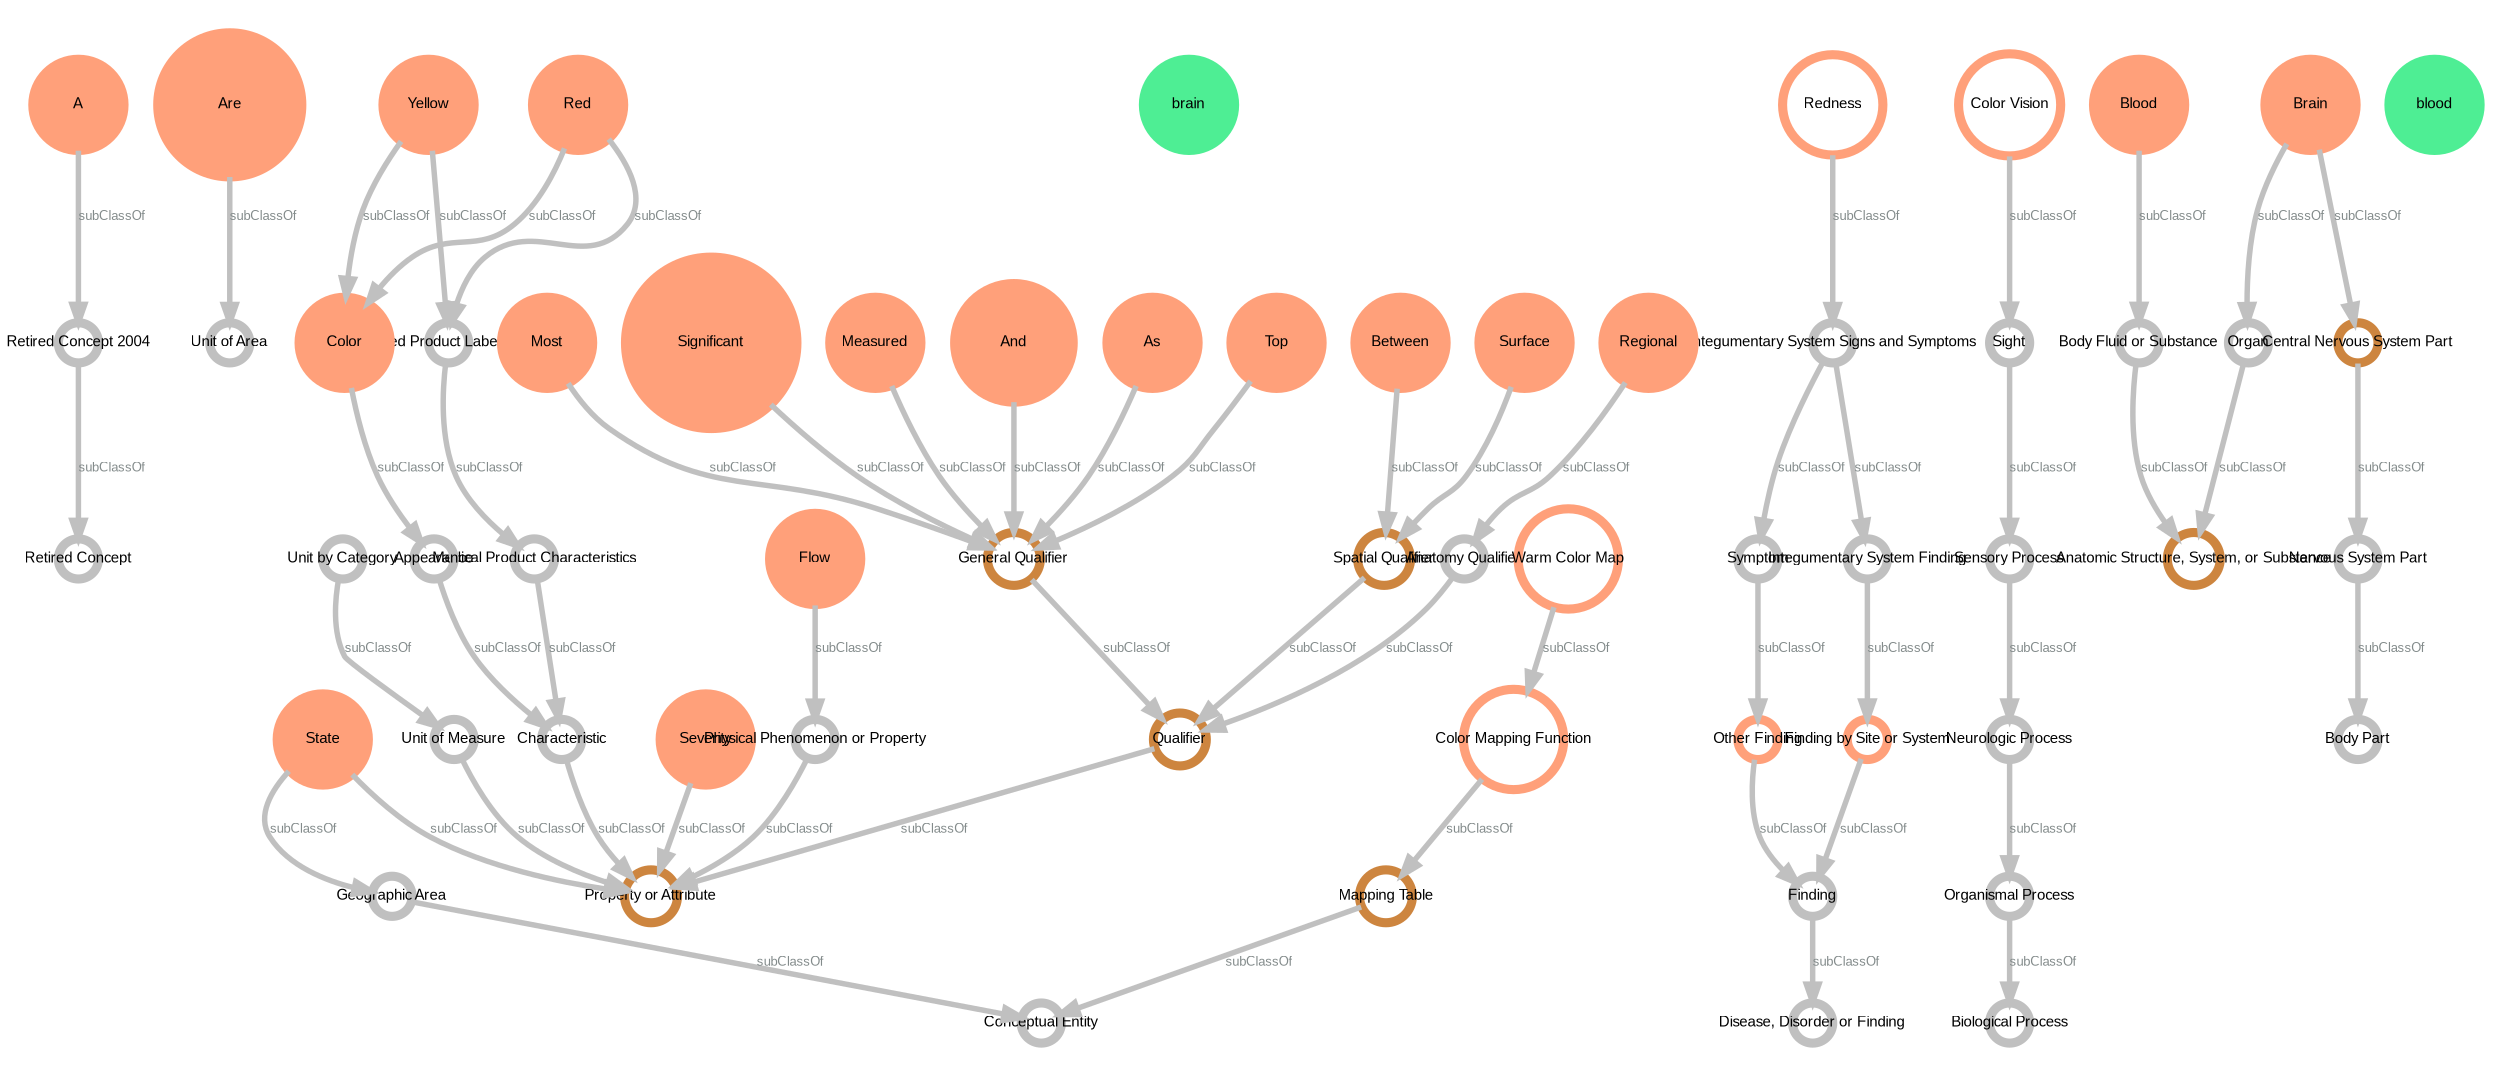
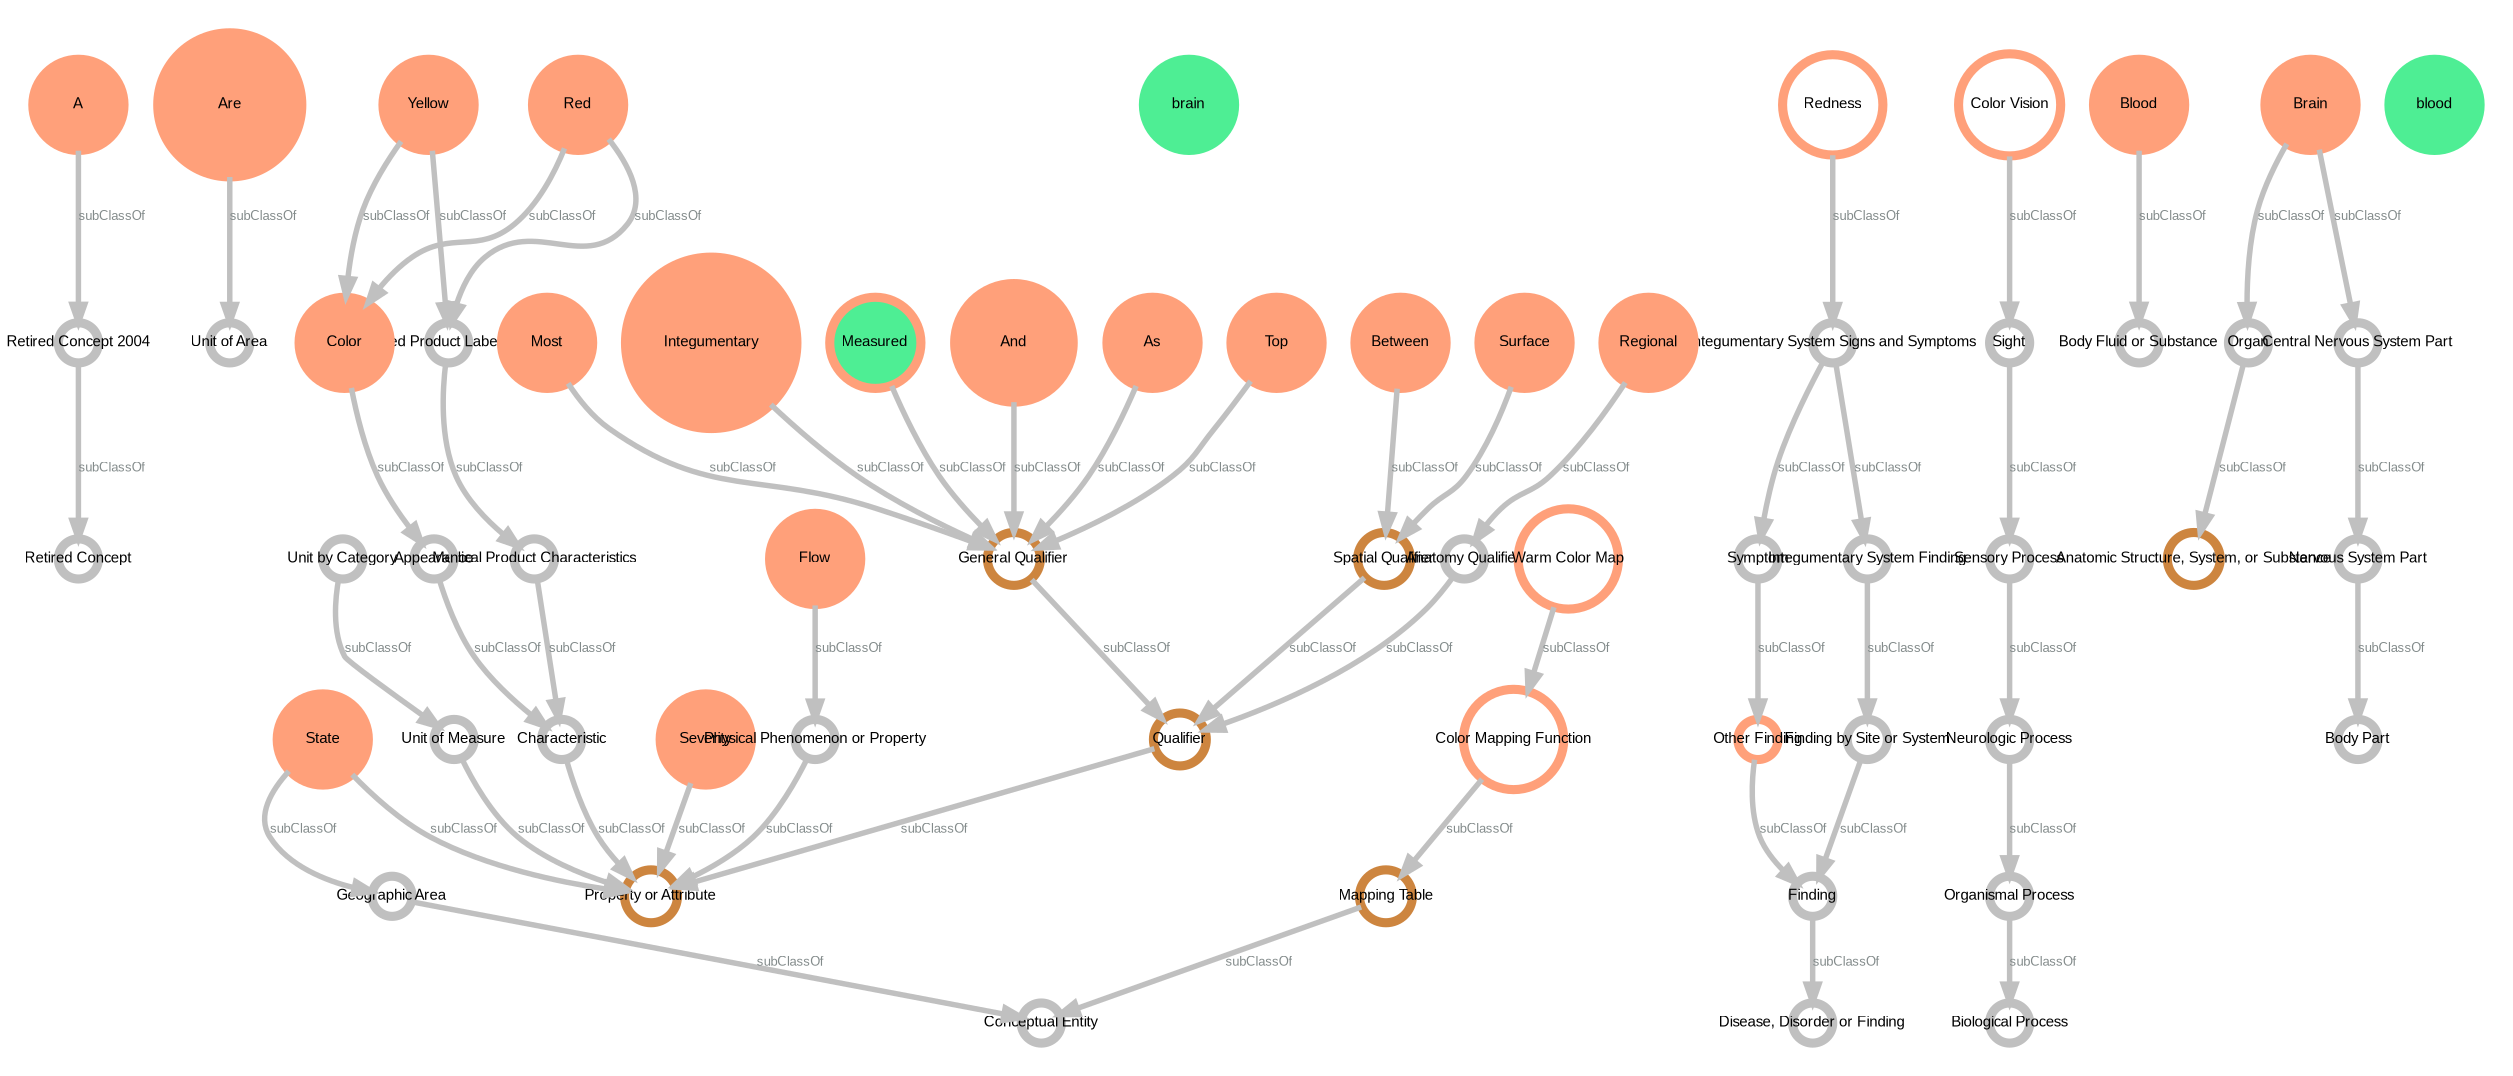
(711, 343) -> (711, 343)
(875, 343) -> (875, 343)
(2358, 343) -> (2358, 343)
(2135, 447) -> none
(1867, 739) -> (1867, 739)
